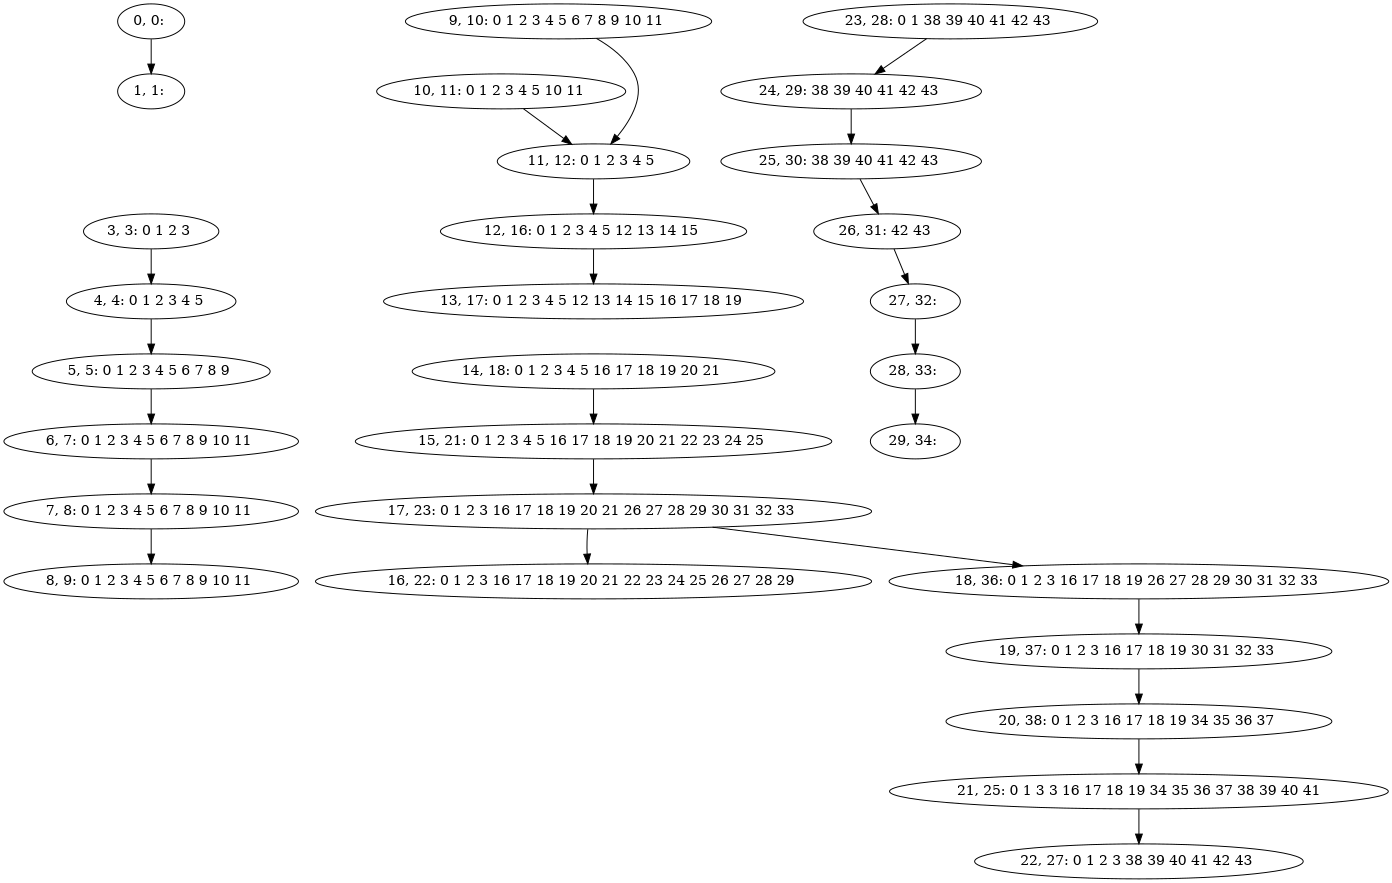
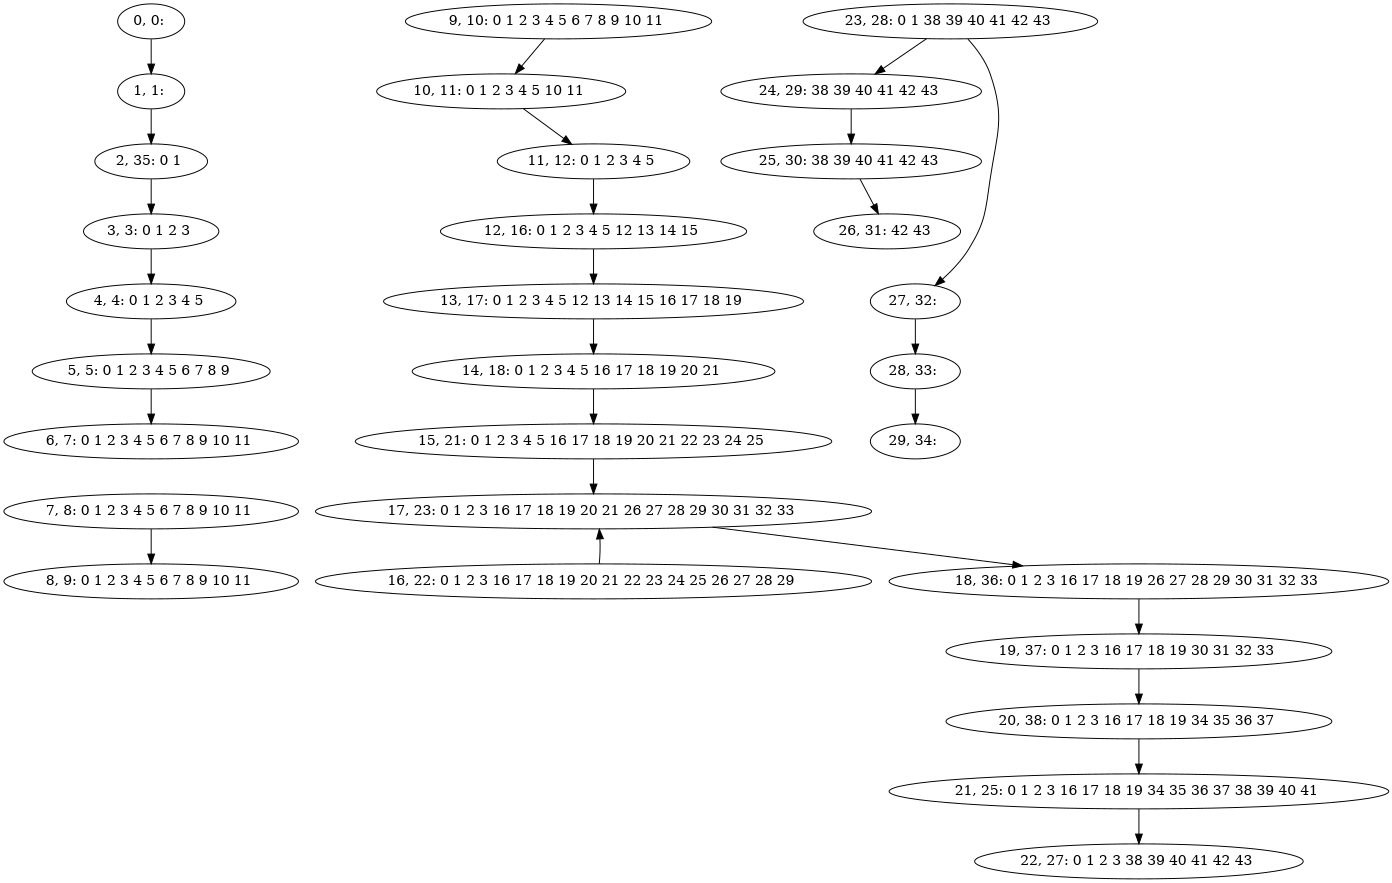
(637, 81) -> (533, 52)
none -> (151, 161)
(899, 262) -> (993, 162)
none -> (594, 332)
(151, 472) -> none
(587, 542) -> (600, 551)
(1139, 791) -> (1139, 791)
